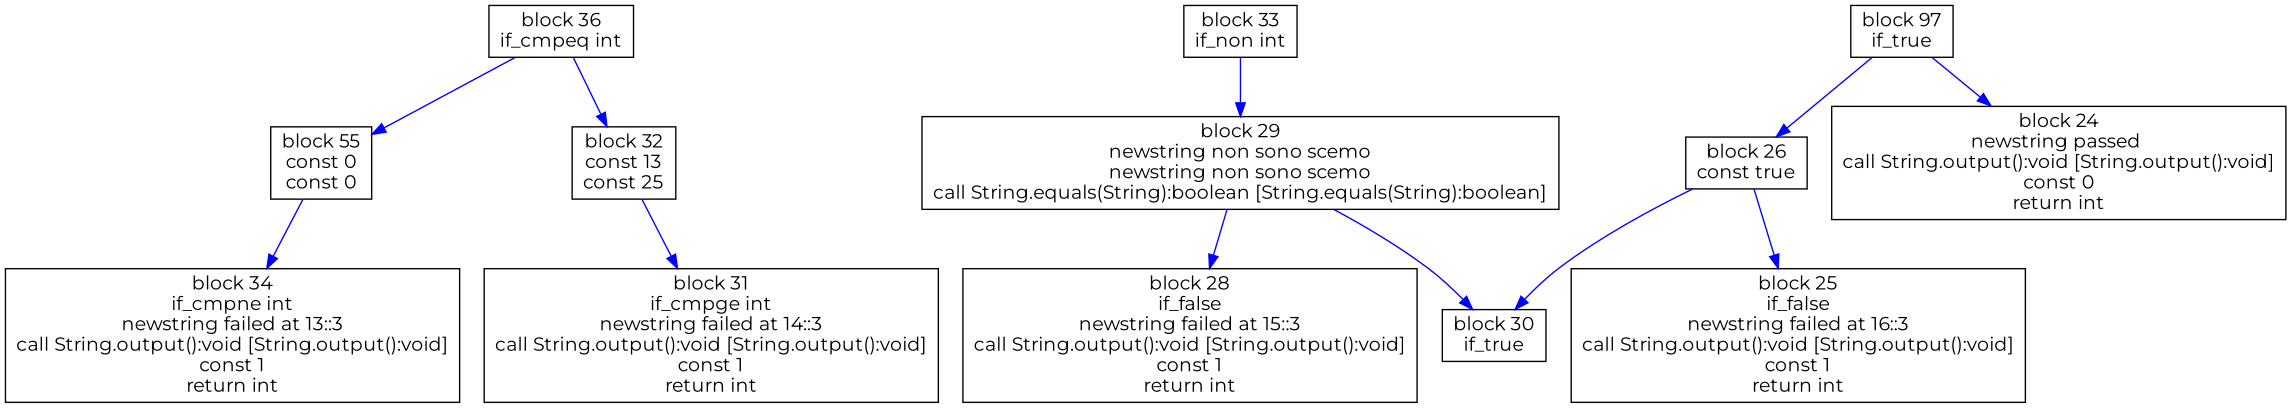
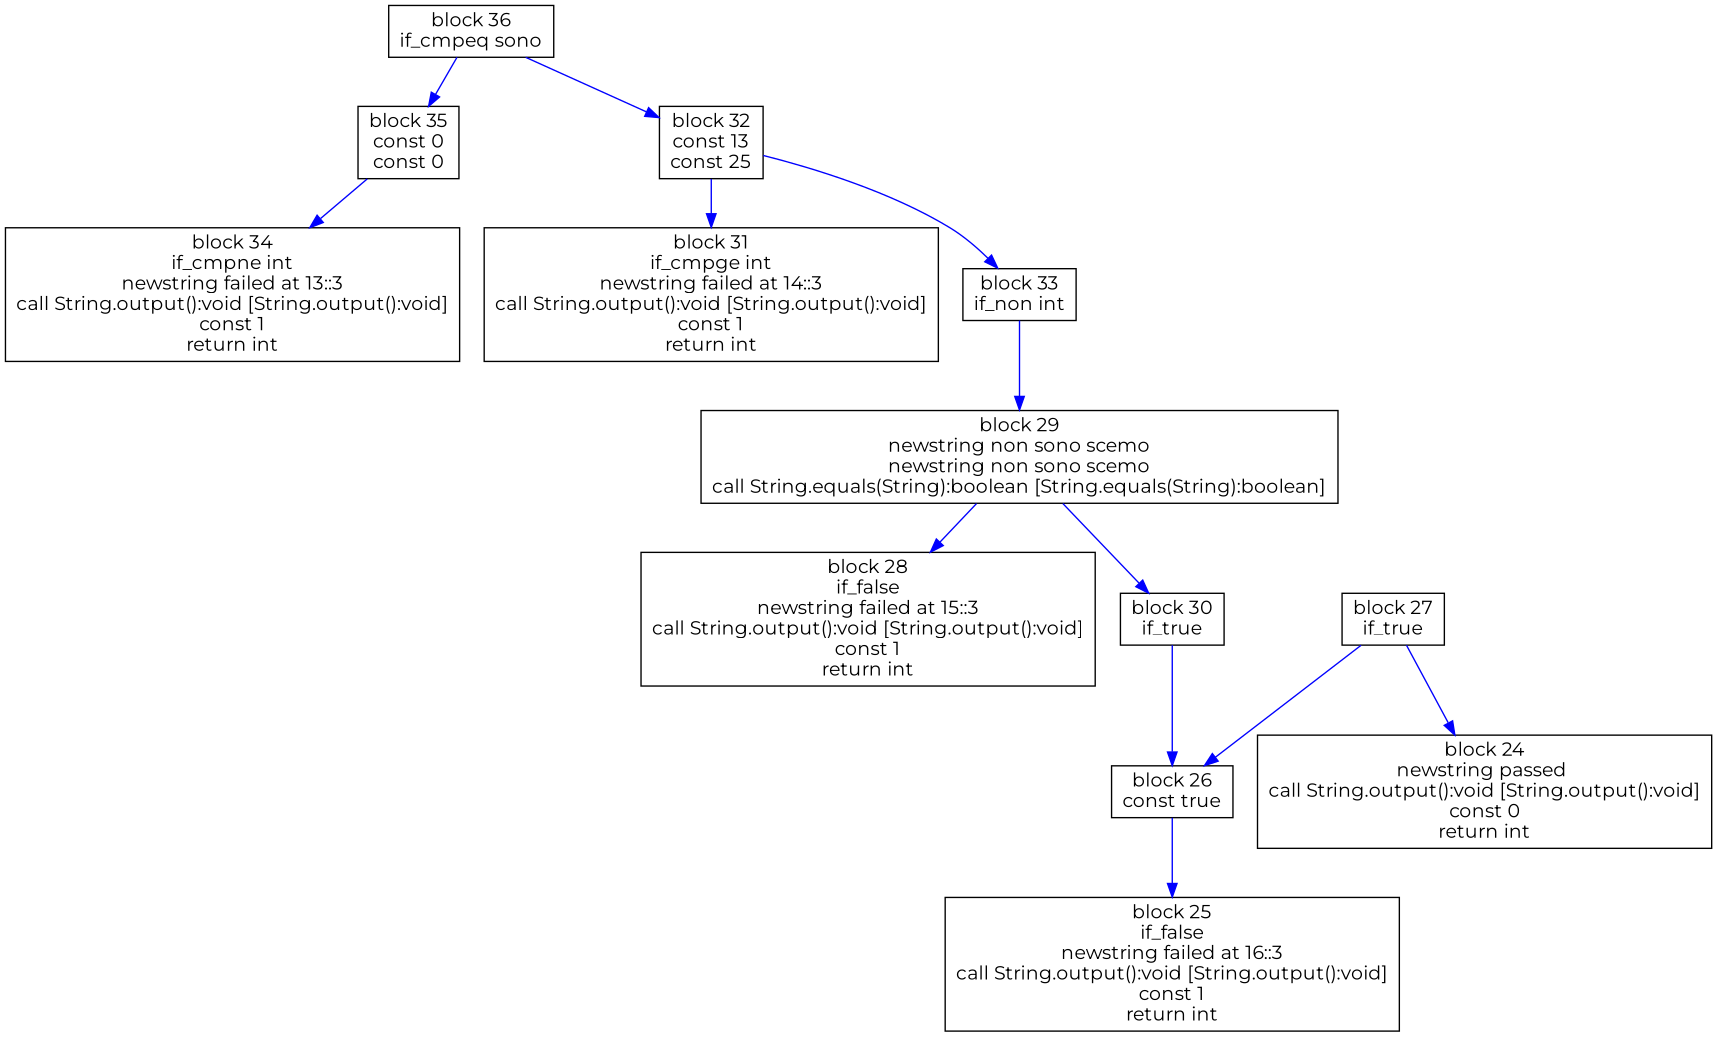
(561, 31) -> (471, 31)
(1902, 31) -> (1393, 619)
(321, 163) -> (408, 143)
none -> (882, 194)
(1604, 237) -> (1172, 698)
